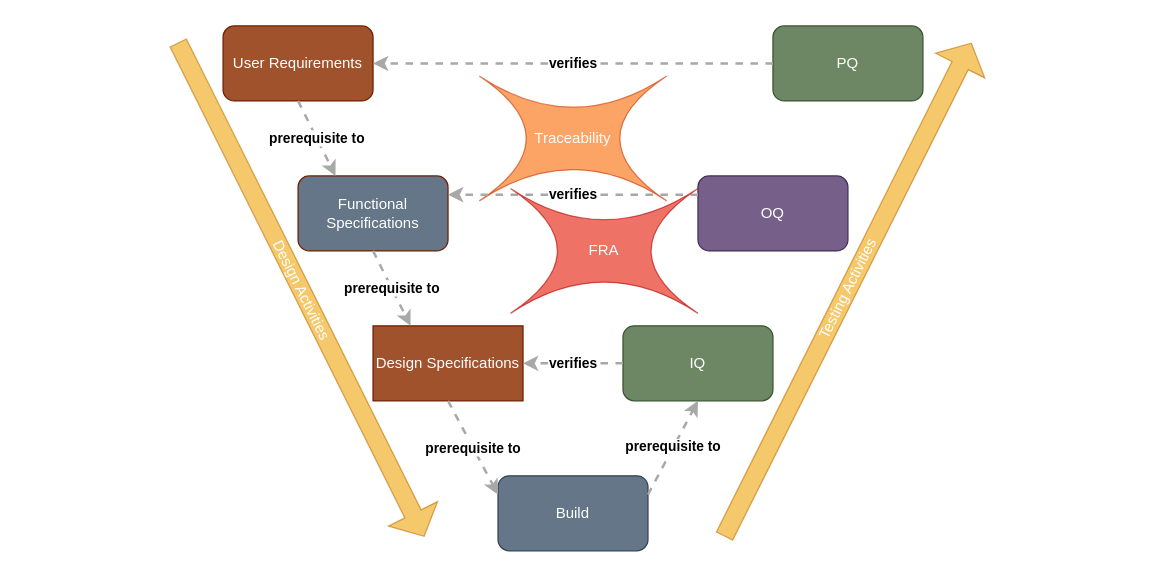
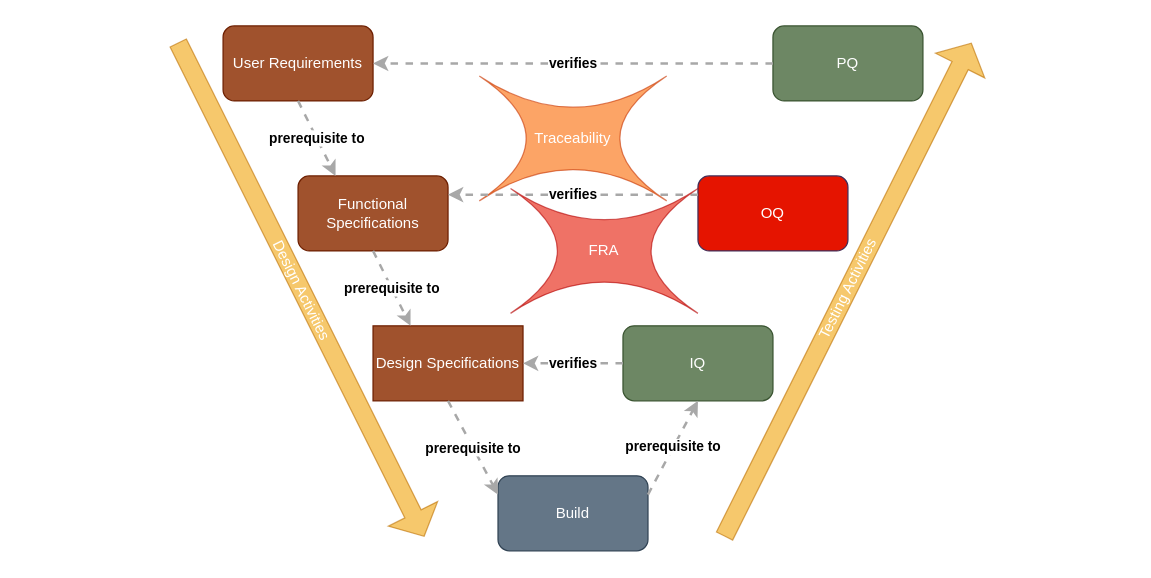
(373, 213) -> (373, 213)
(773, 213) -> (773, 213)
